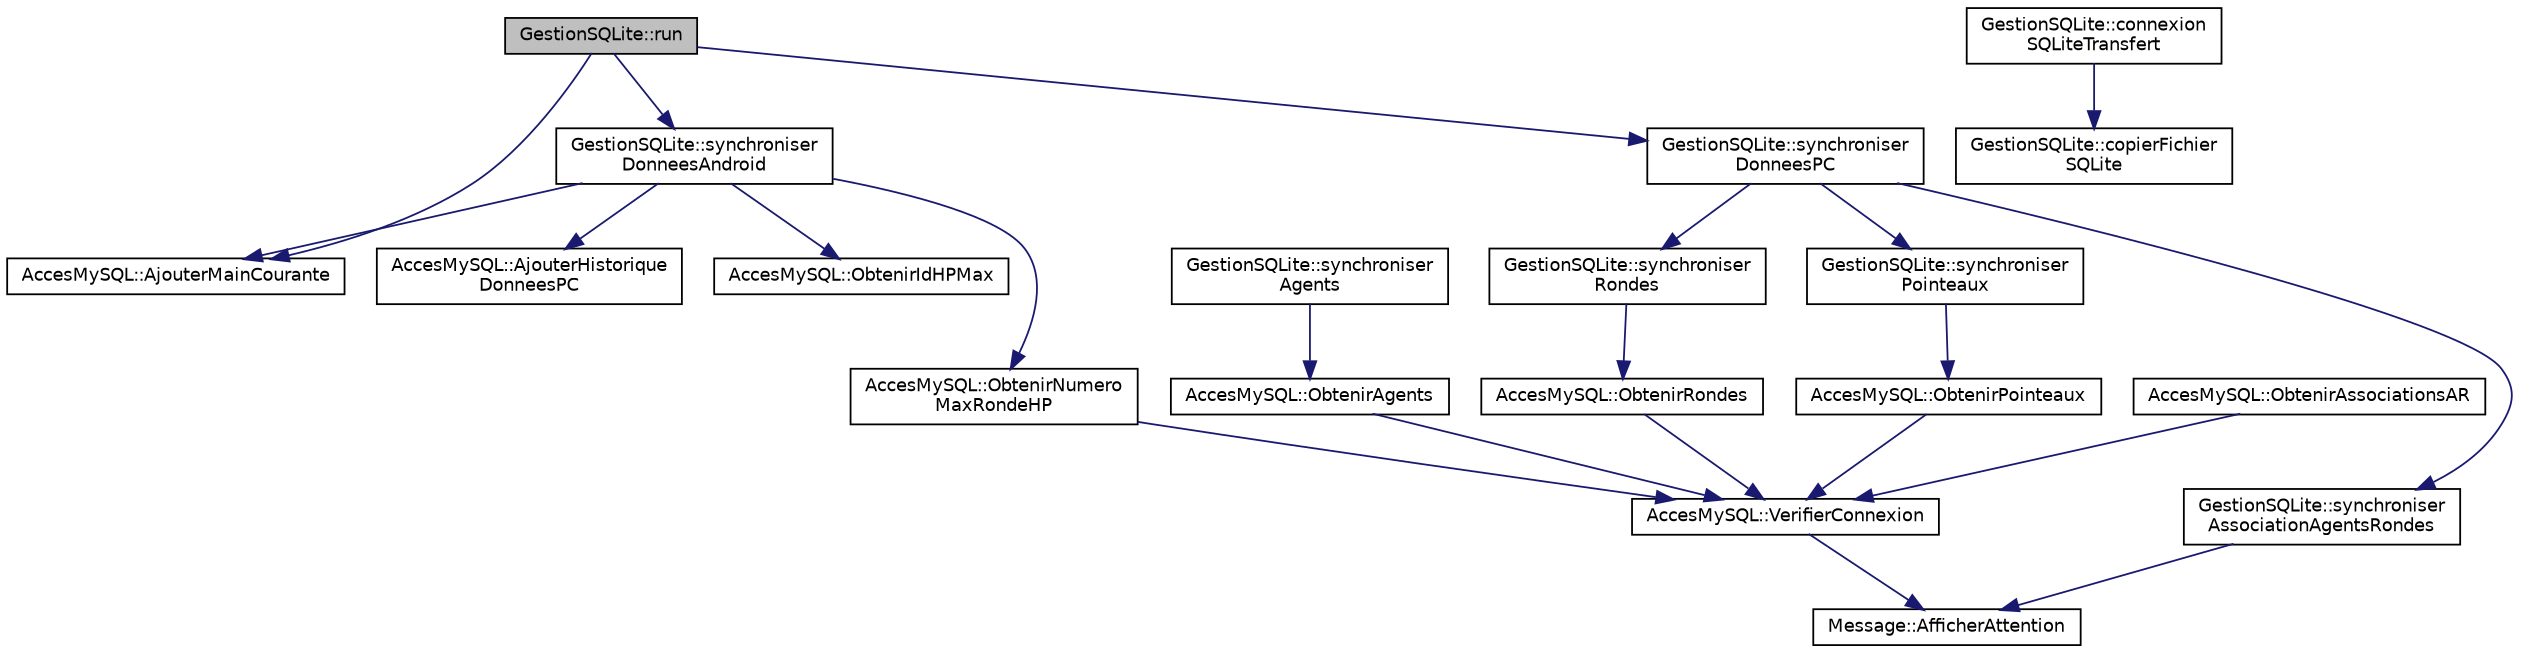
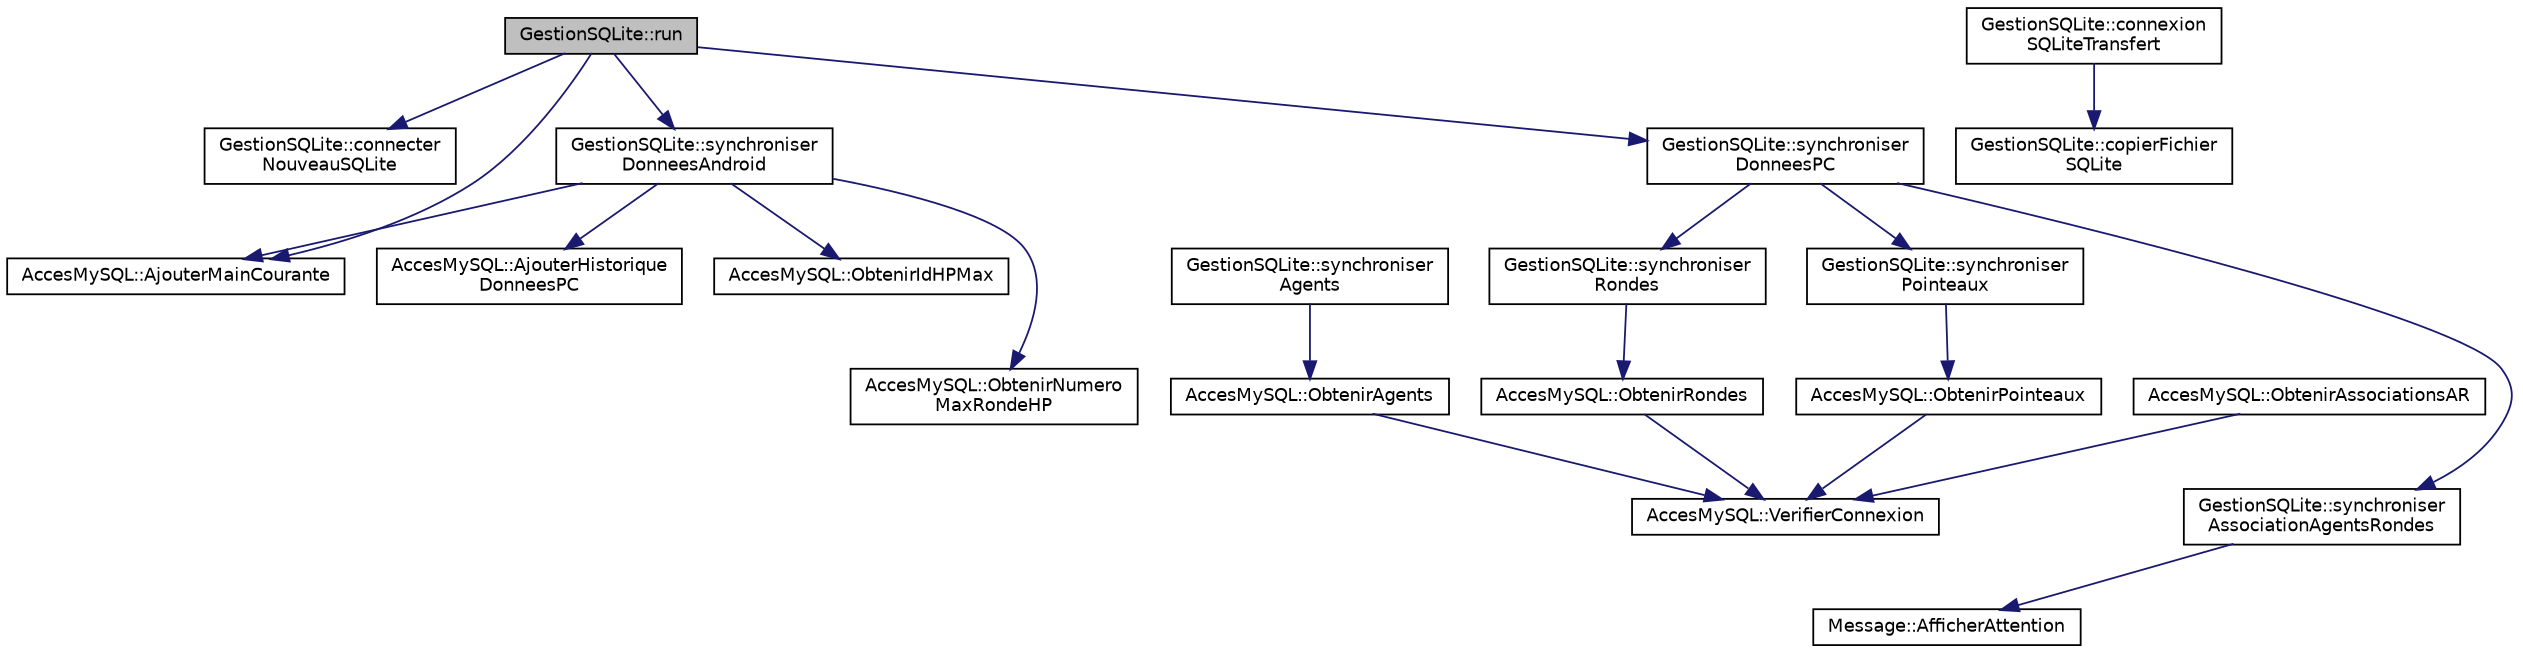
none -> (330, 156)
(1397, 460) -> none
(1859, 567) -> none
